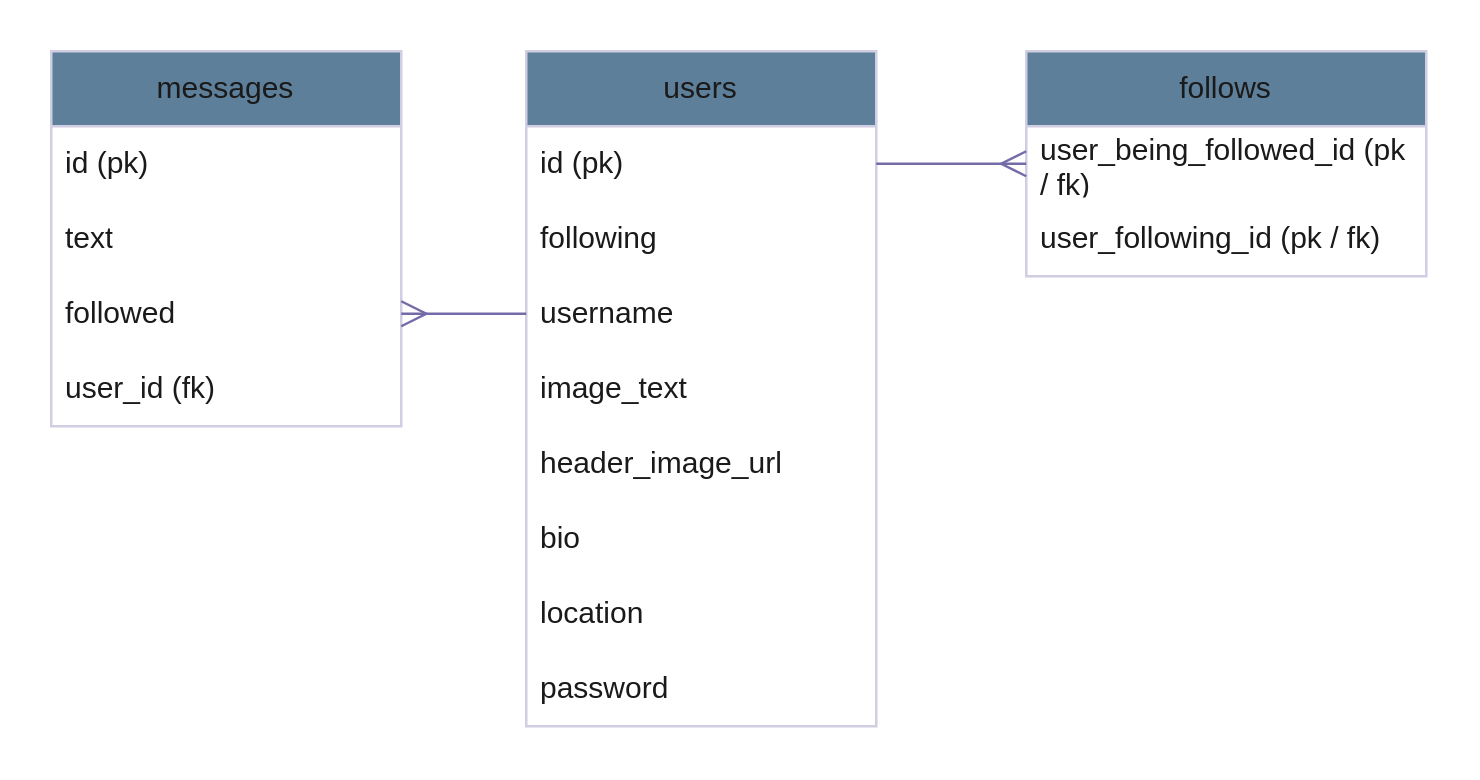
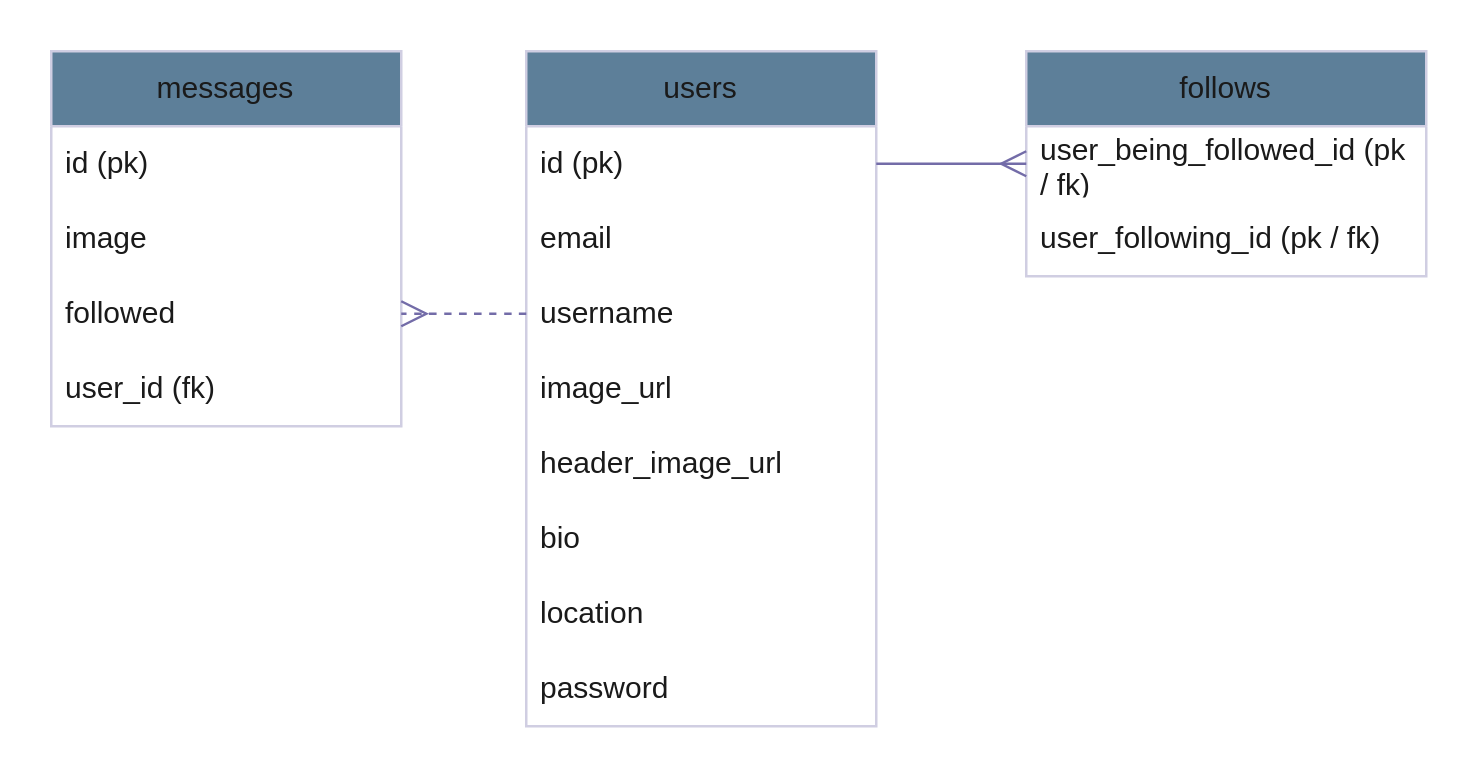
(100, 239) -> (104, 239)
(605, 239) -> (575, 239)
(465, 314) -> (465, 314)
(621, 389) -> (609, 389)
